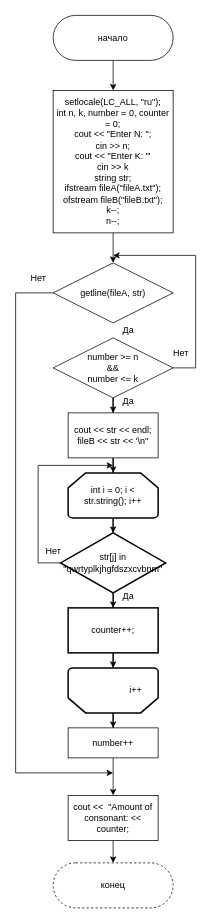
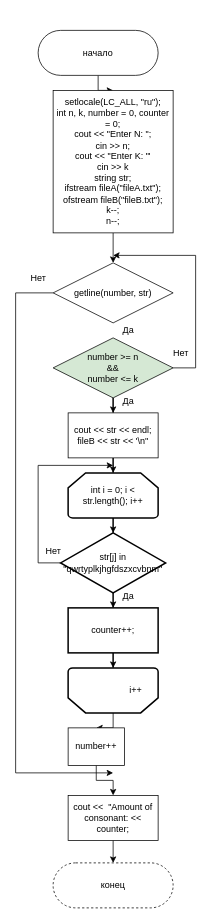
(113, 38) -> (98, 53)
(113, 293) -> (113, 293)
(113, 368) -> (113, 368)
(113, 495) -> (113, 495)
(113, 743) -> (96, 747)
